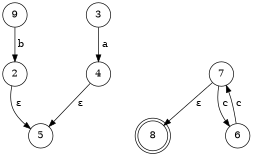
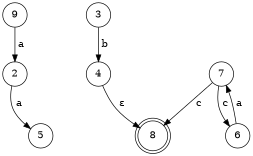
(19, 44) -> (19, 44)
(103, 44) -> (103, 44)
(72, 102) -> (115, 107)
(17, 104) -> (17, 104)
(197, 104) -> (197, 104)
(237, 104) -> (237, 104)
